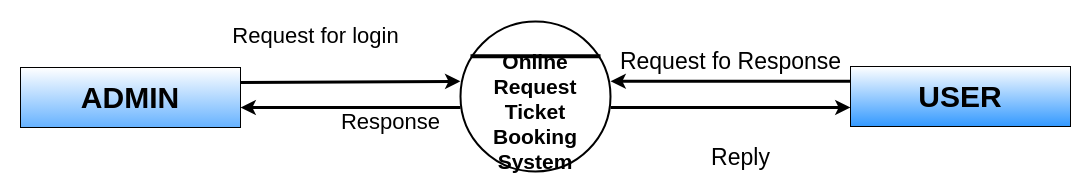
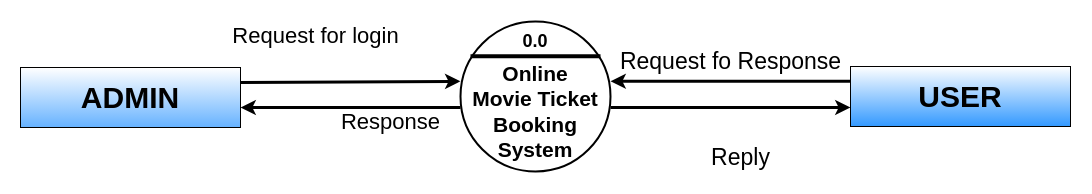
none -> (536, 41)
(536, 112) -> (536, 112)
